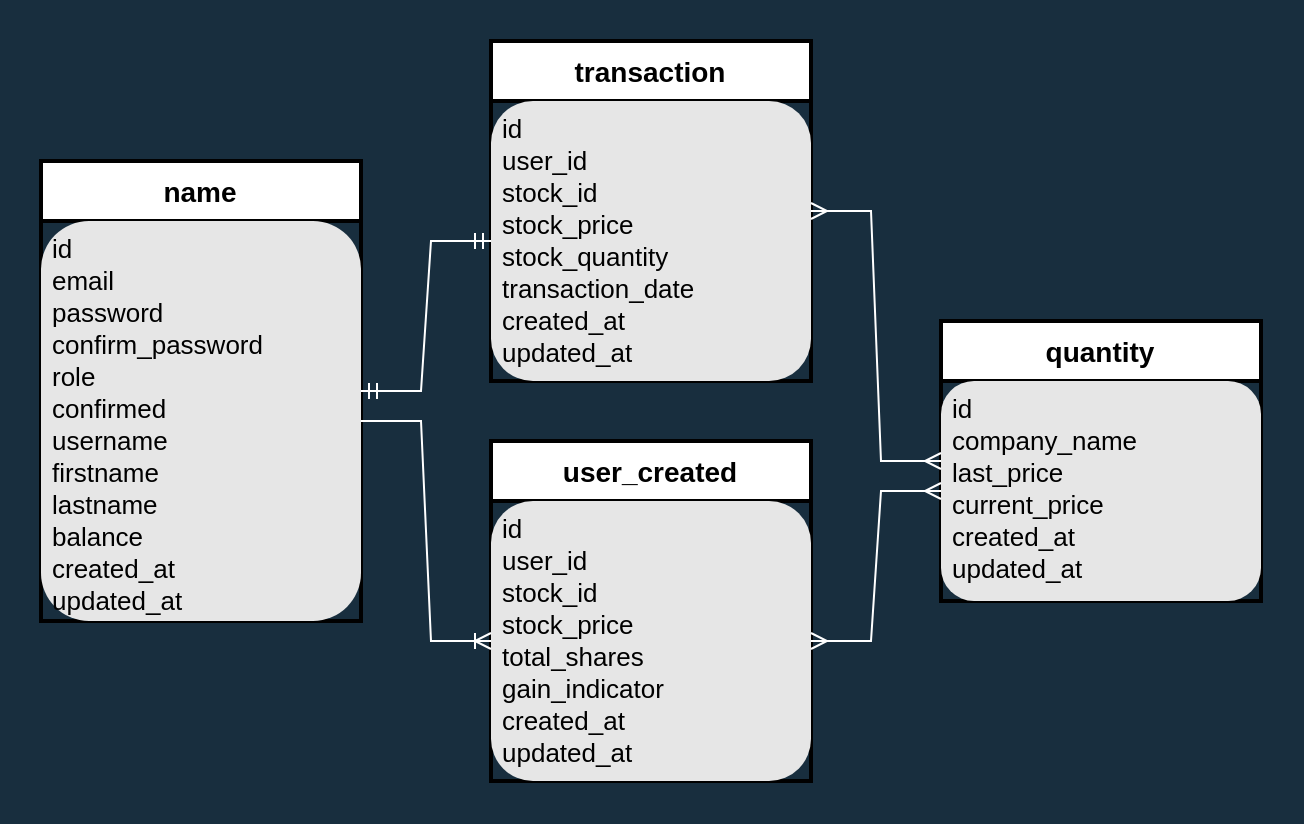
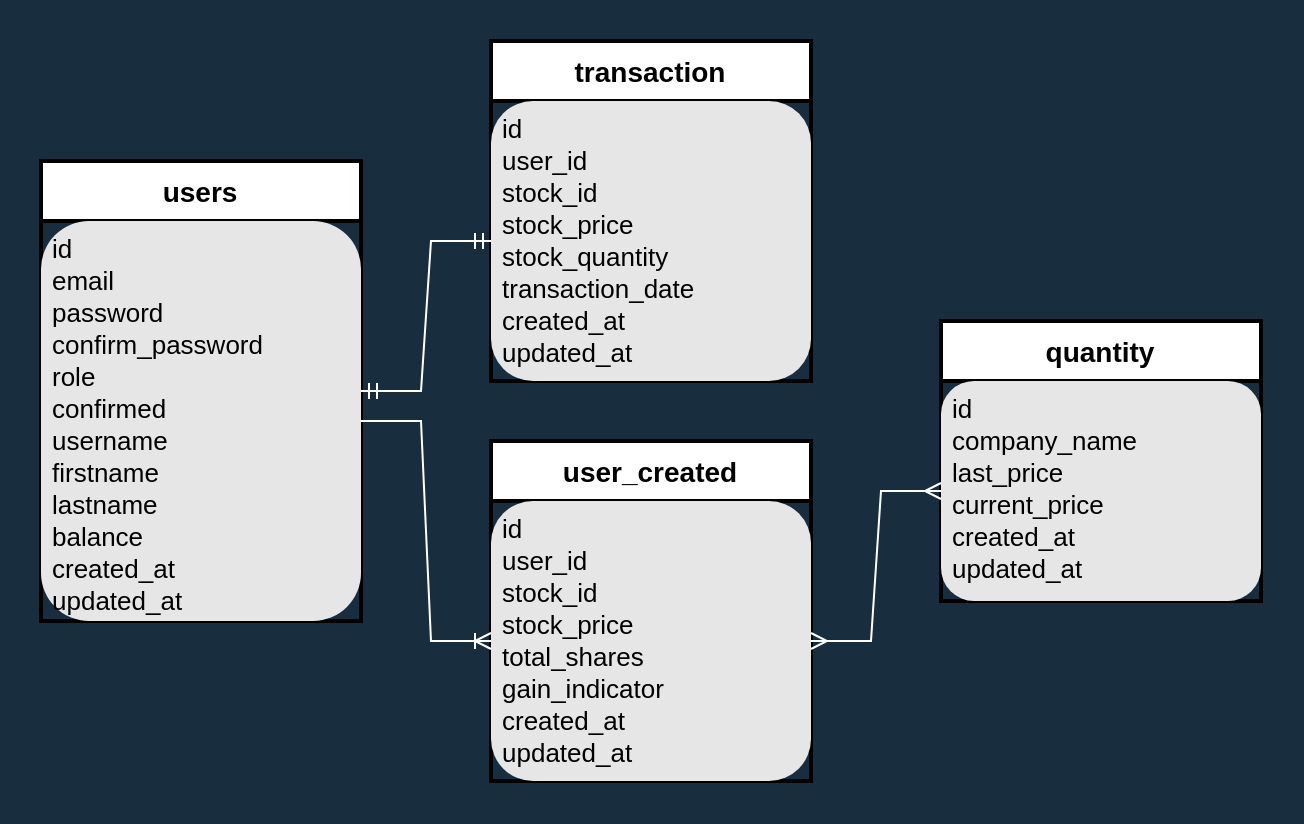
(200, 193) -> (200, 193)
(876, 336) -> none
